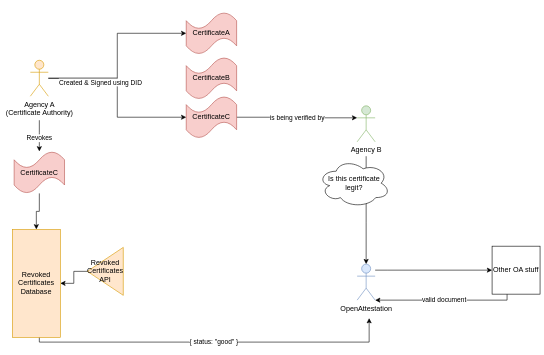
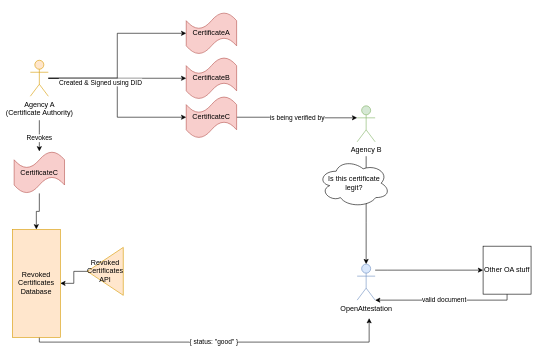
none -> (180, 78)
(516, 270) -> (507, 270)
